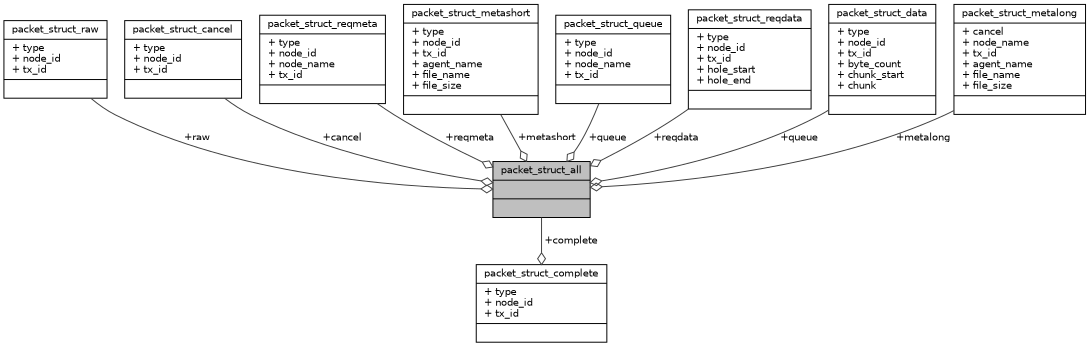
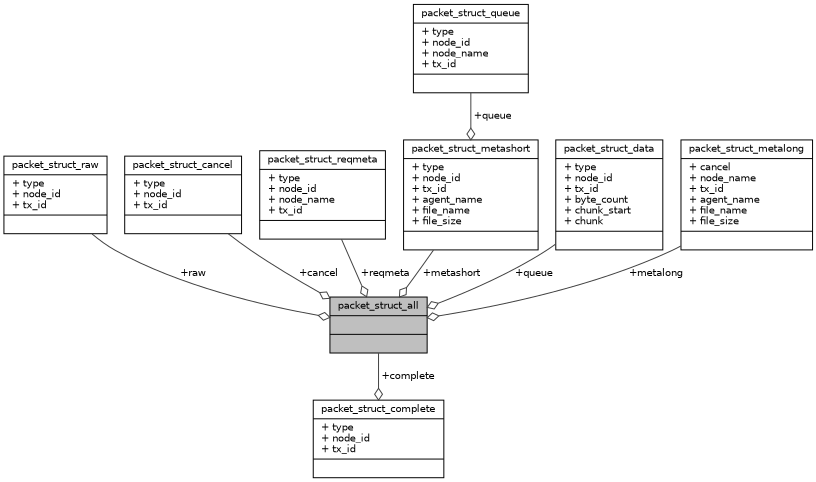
(750, 59) -> none
(588, 129) -> (471, 110)
